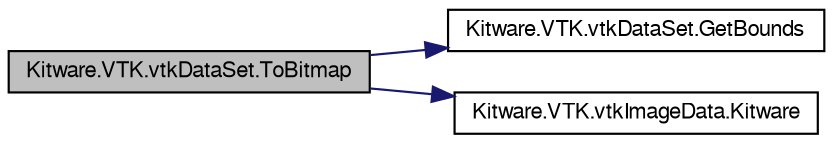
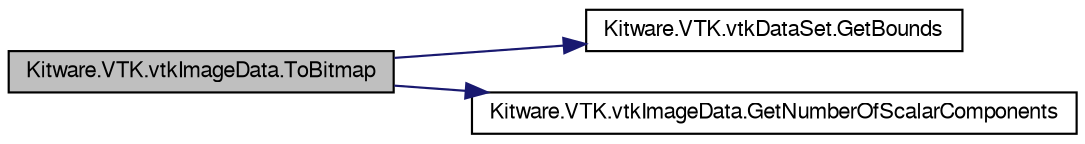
(189, 72) -> (201, 72)
(636, 113) -> (774, 113)
